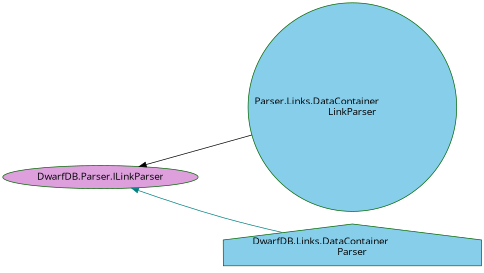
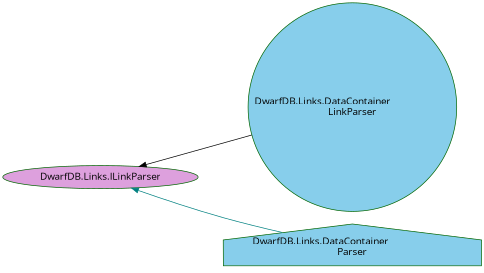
(352, 107) -> (352, 107)
(100, 177) -> (100, 177)
